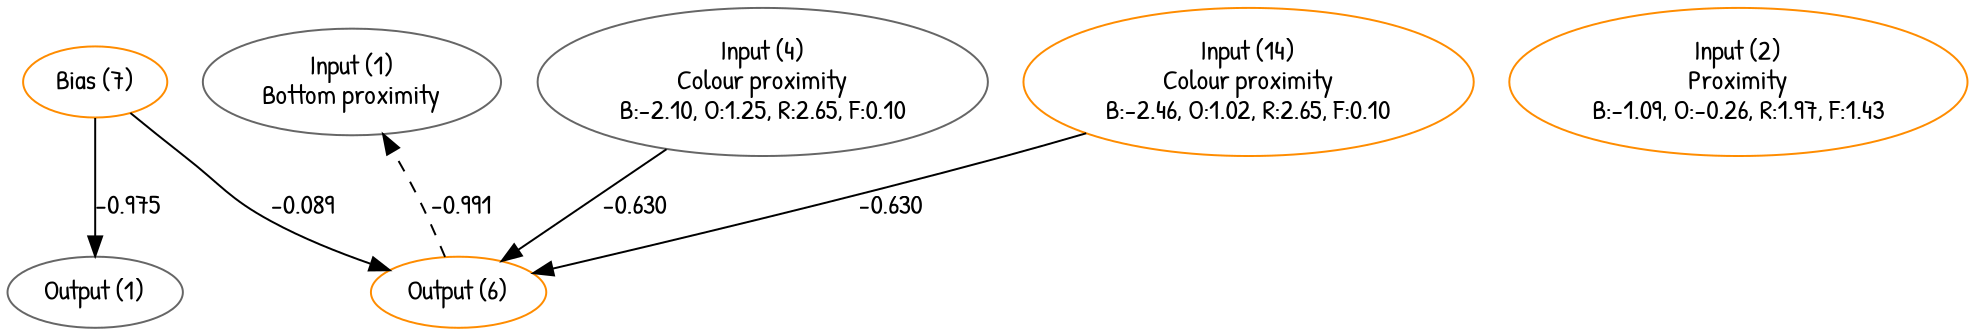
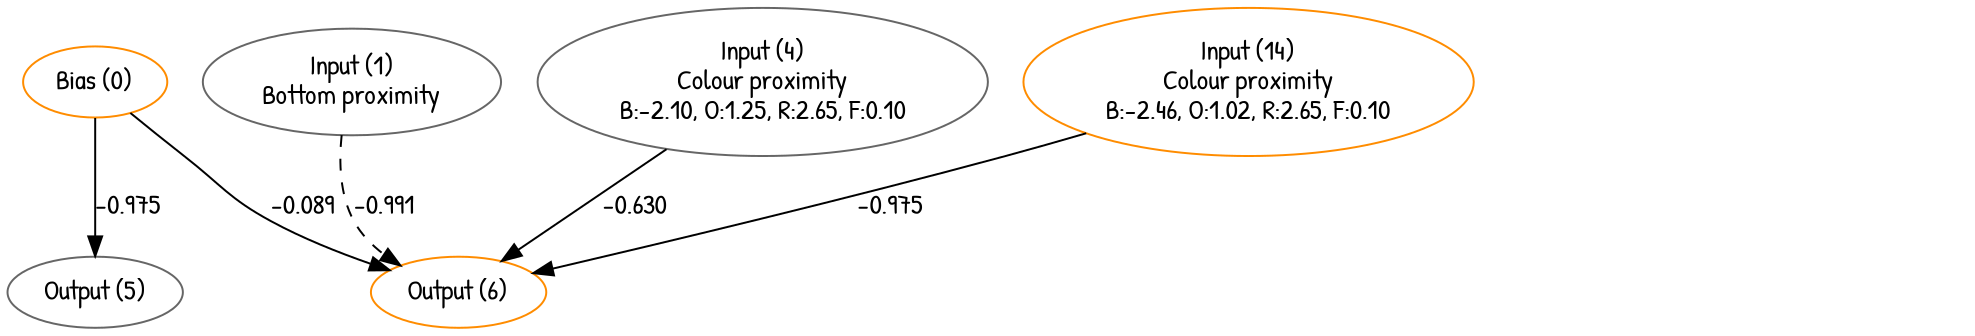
(95, 82) -> (95, 82)
(1738, 82) -> none
(421, 203) -> (346, 201)
(891, 206) -> (891, 206)
(95, 292) -> (95, 292)
